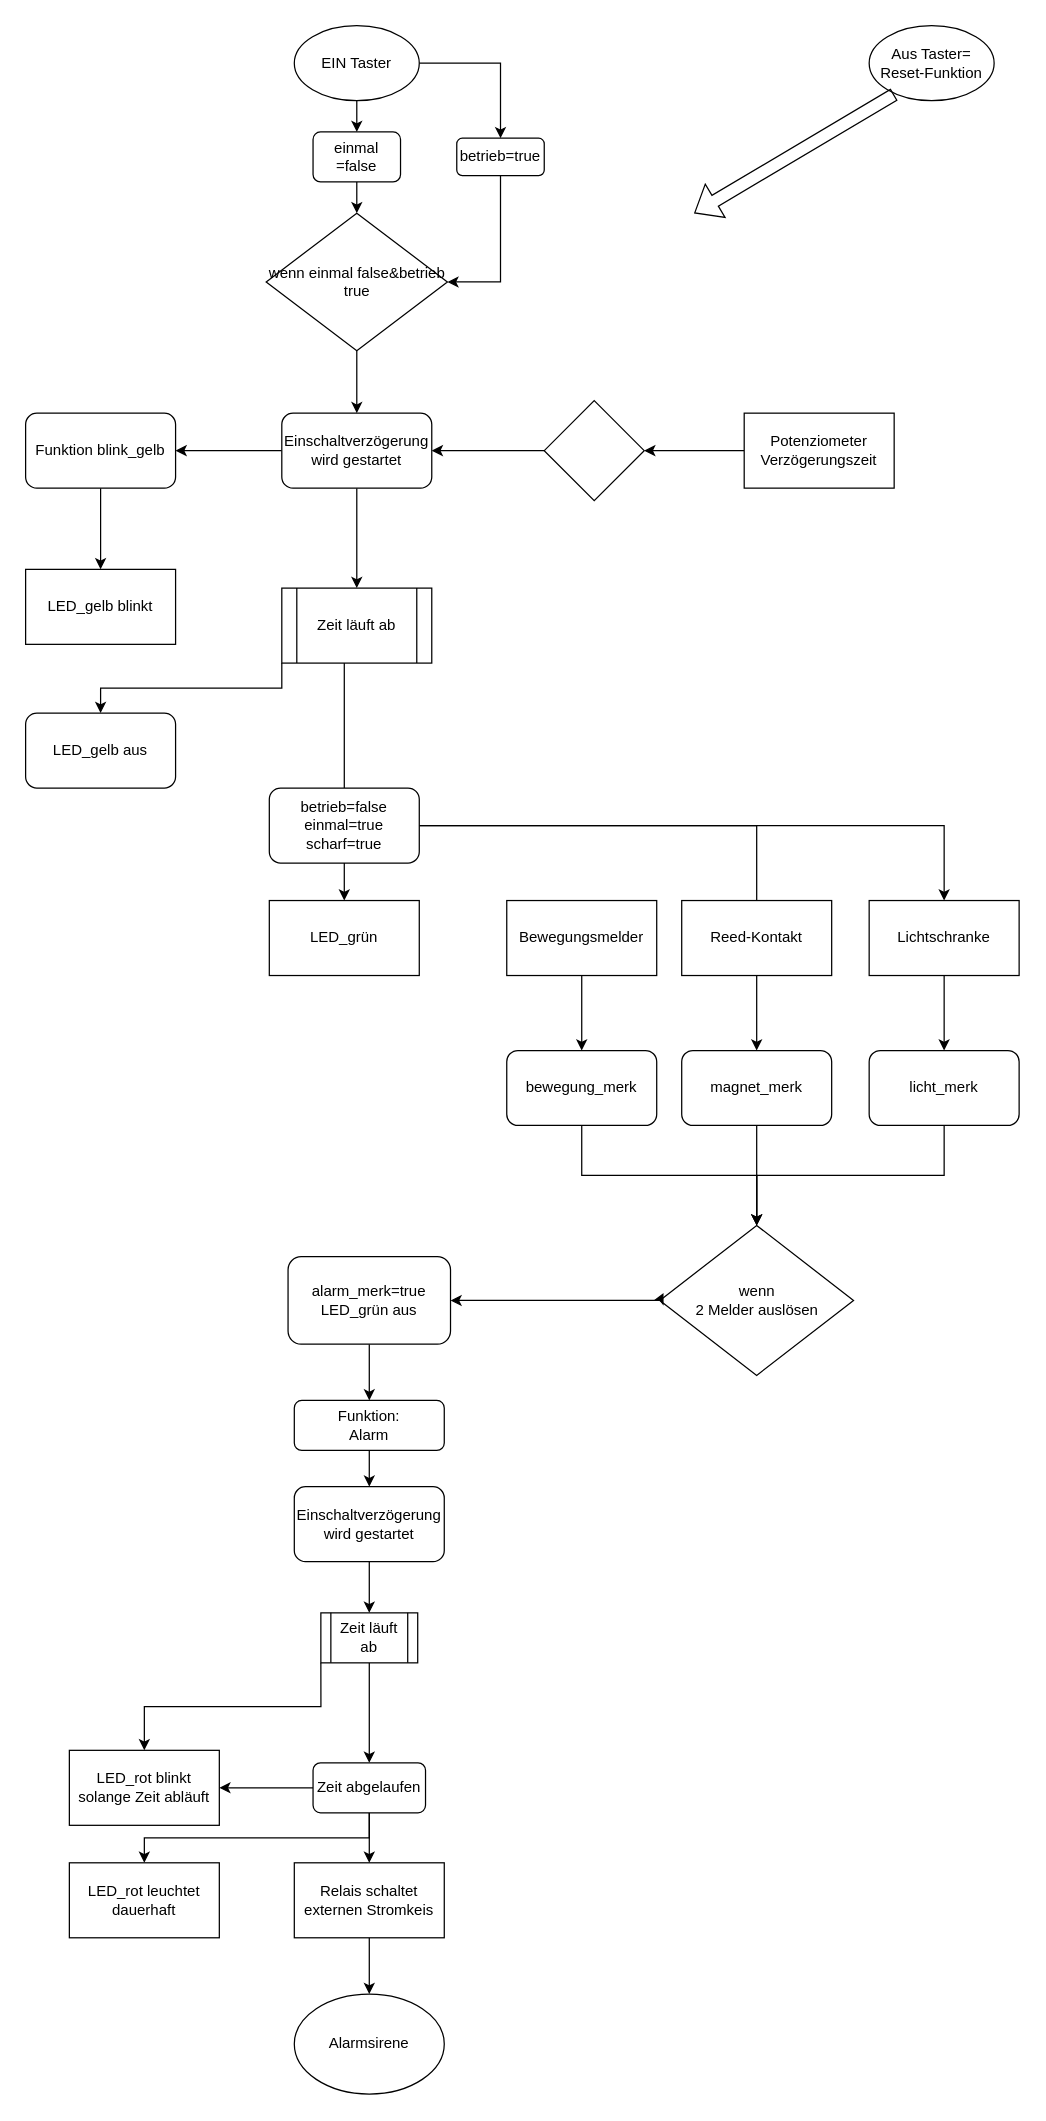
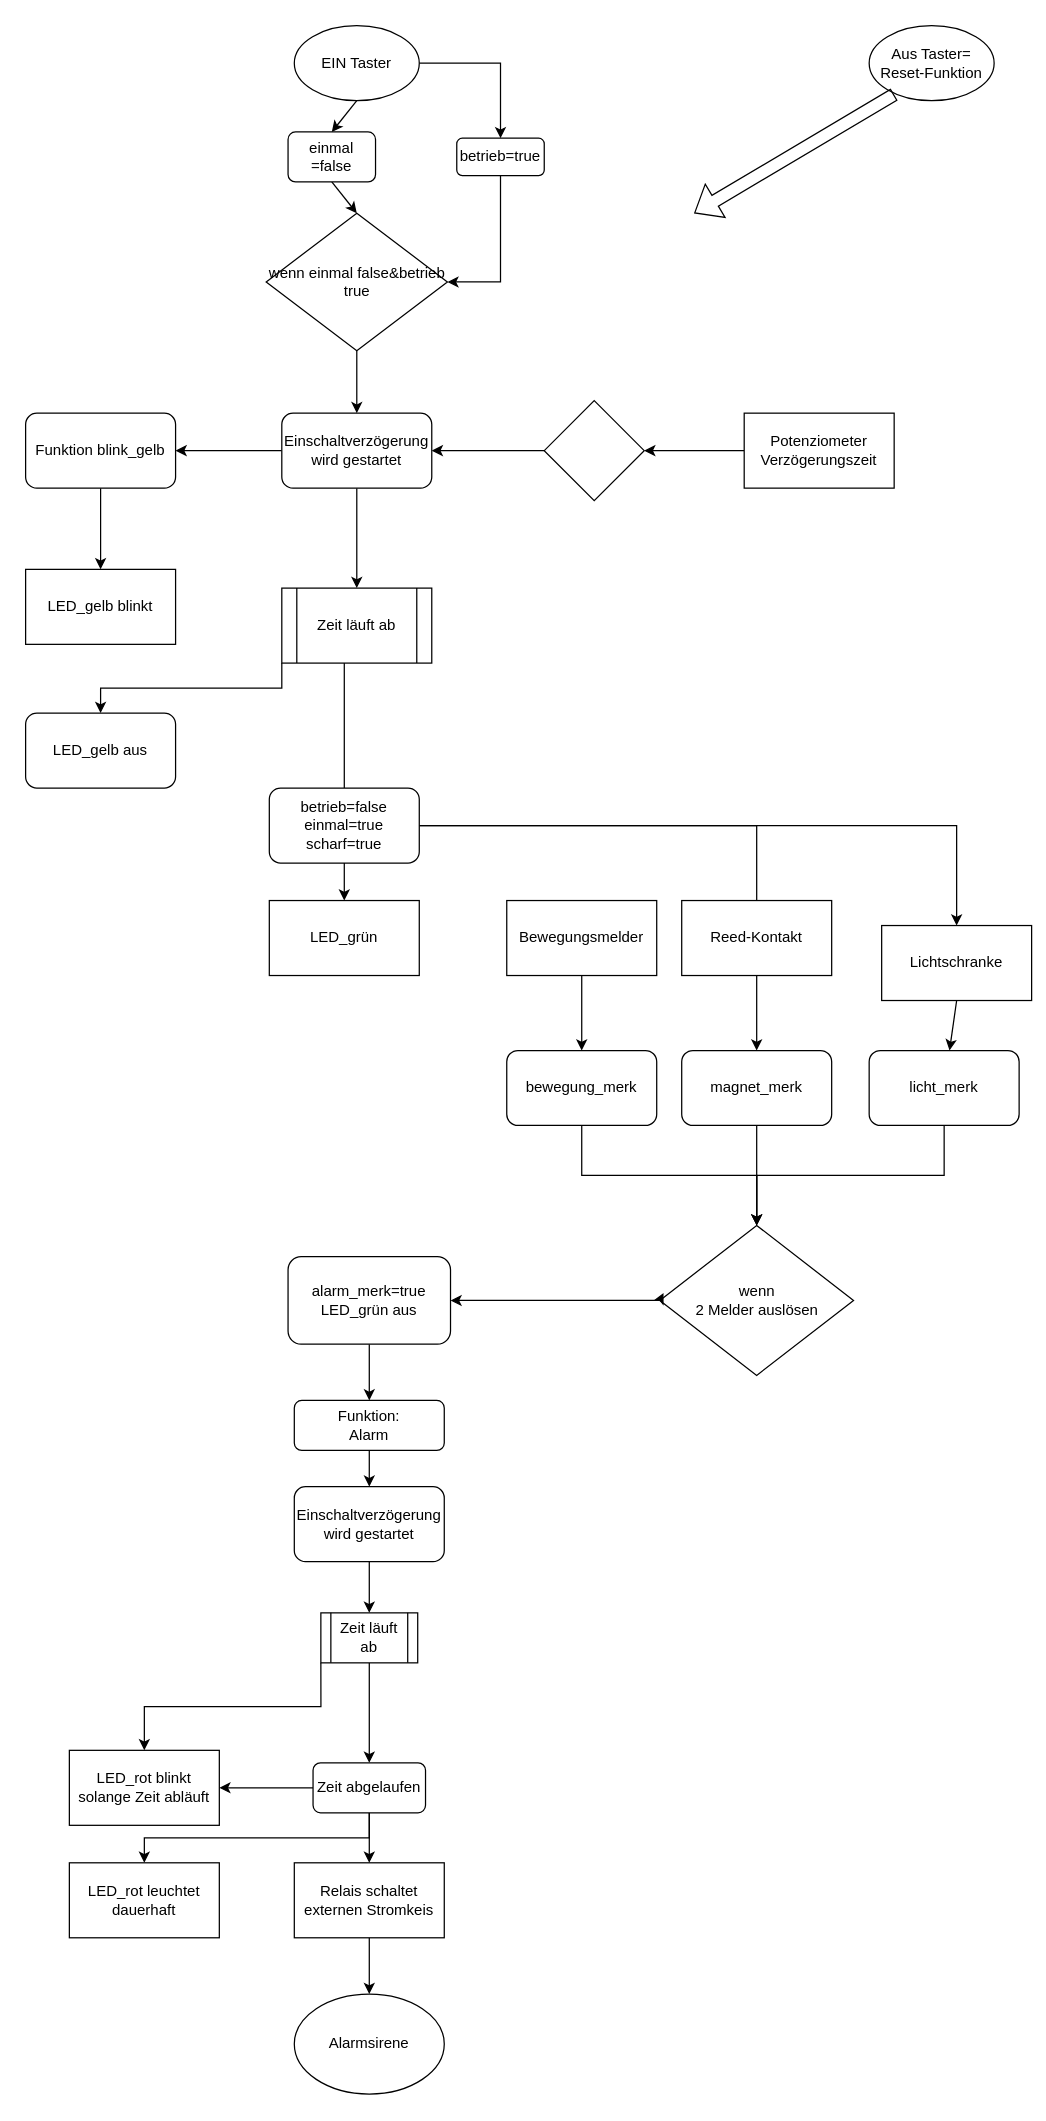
(357, 157) -> (332, 157)
(944, 938) -> (957, 963)
